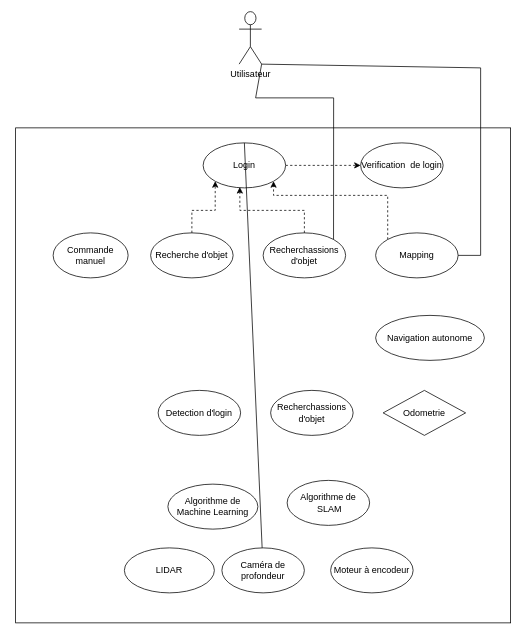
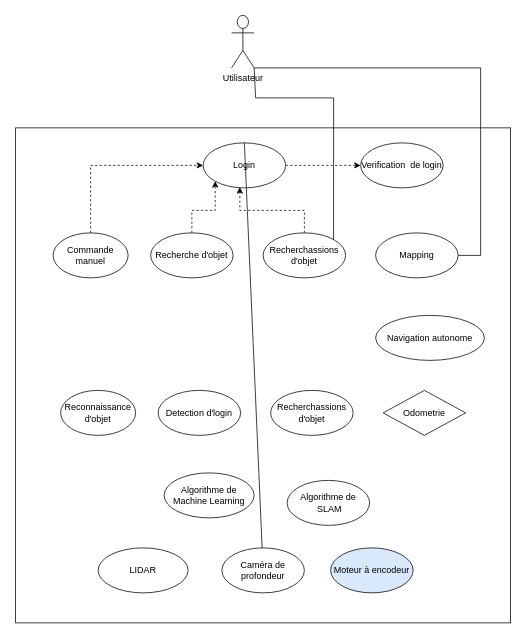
(250, 38) -> (243, 42)
none -> (111, 165)
(348, 195) -> none
none -> (98, 413)
(213, 507) -> (209, 495)
(169, 570) -> (143, 570)
(372, 570) -> (372, 570)
